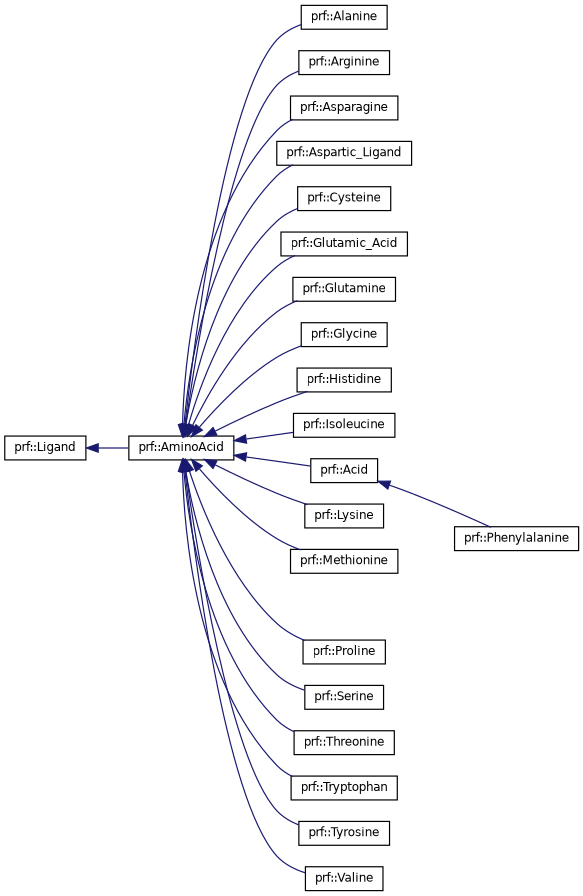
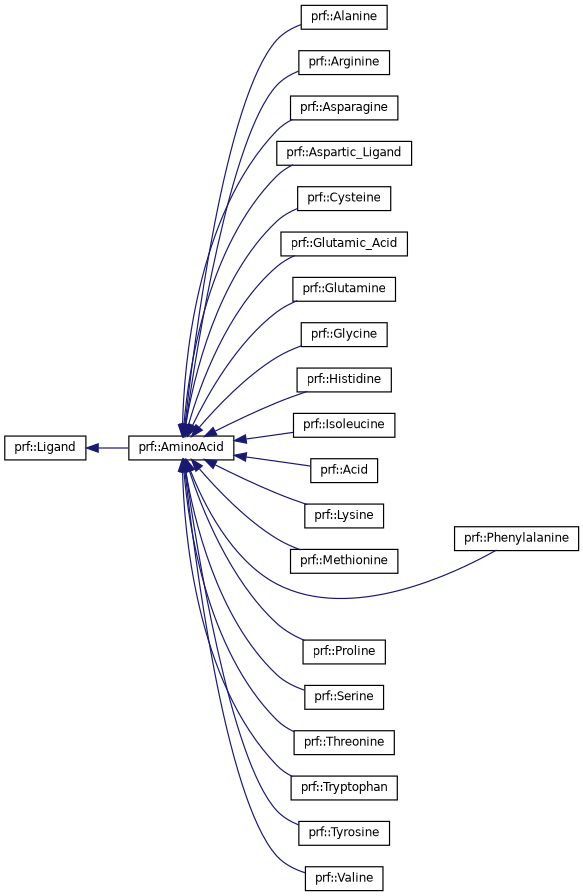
(441, 505) -> (318, 596)
